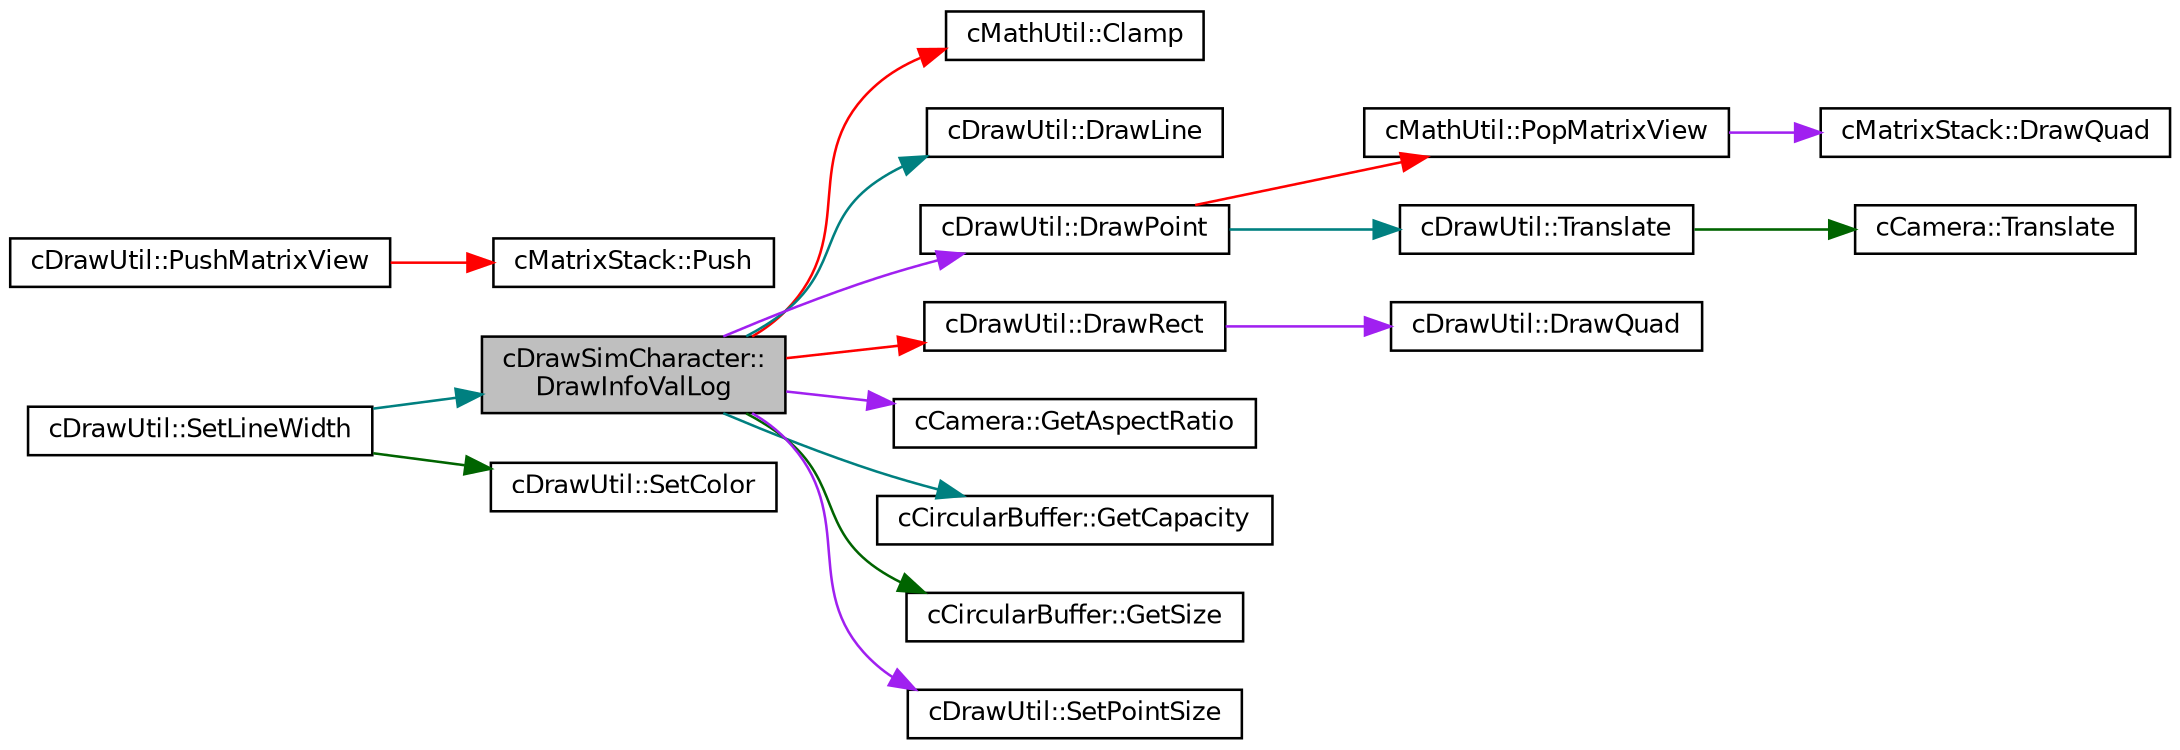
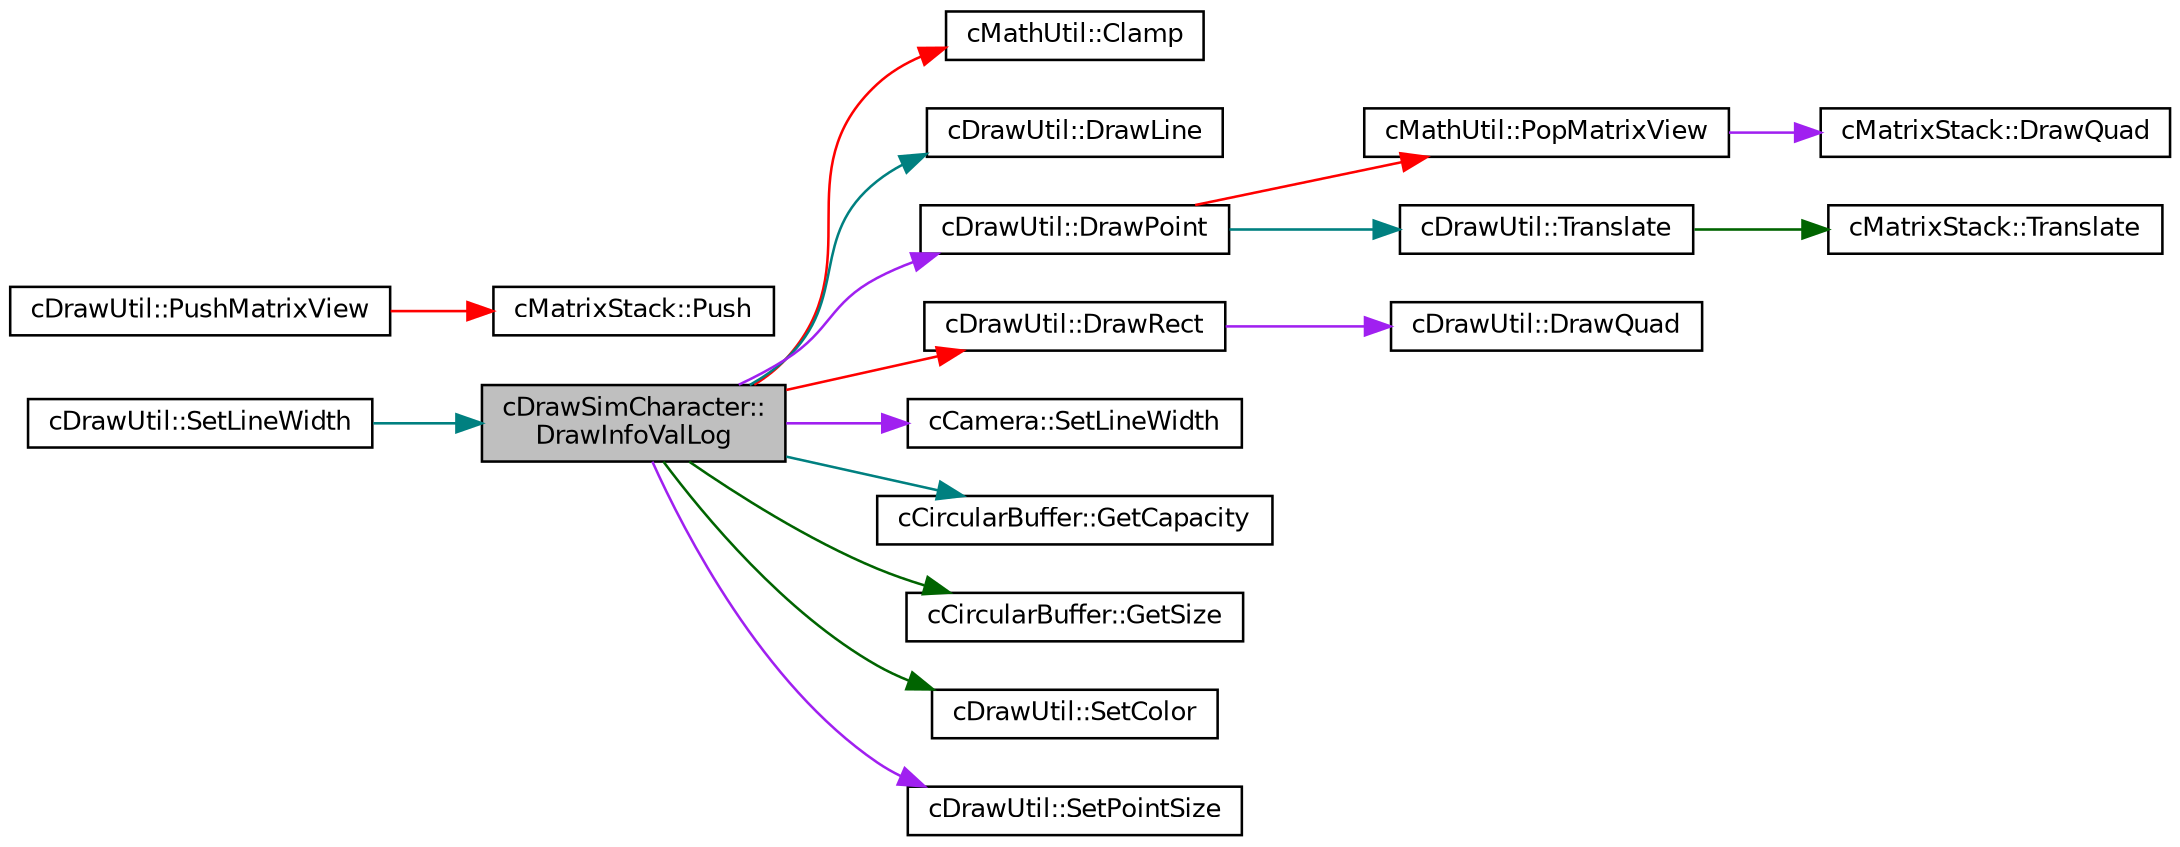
(1995, 229) -> (1995, 229)
(1075, 423) -> (1075, 423)
(419, 459) -> (773, 586)
